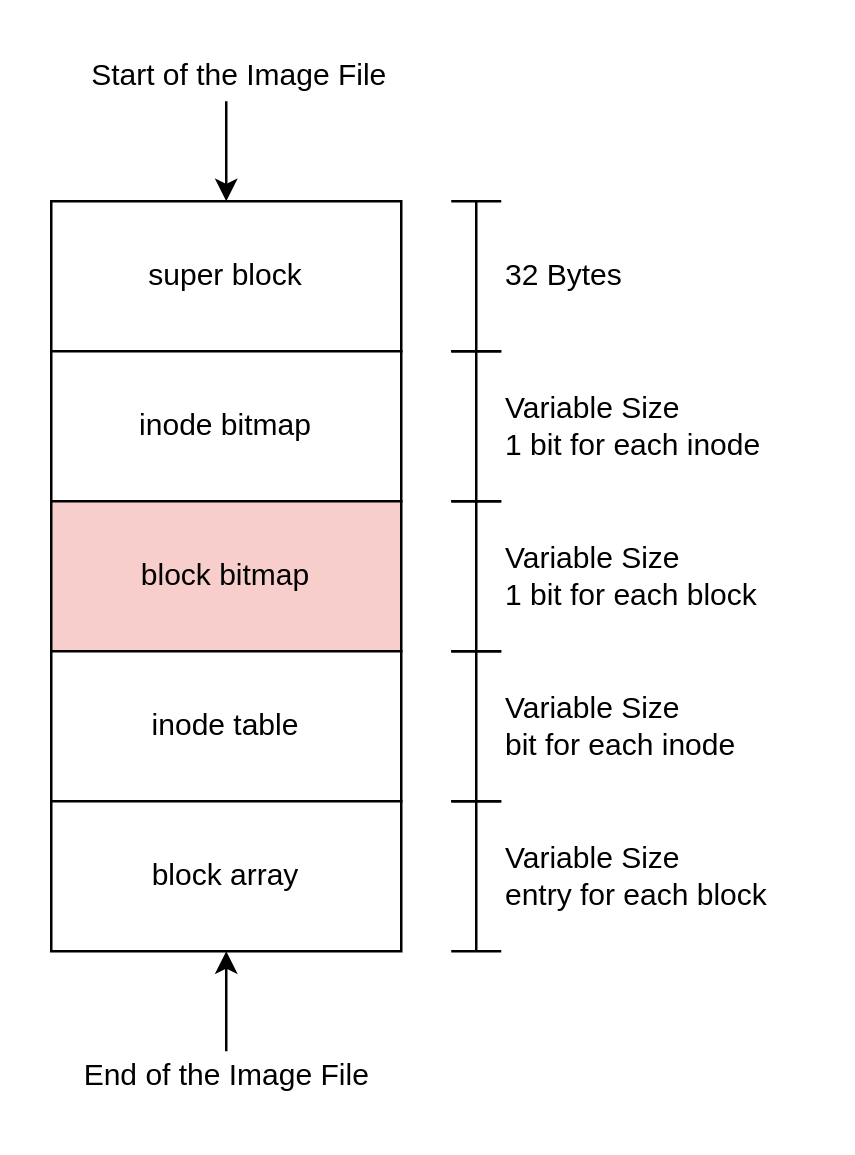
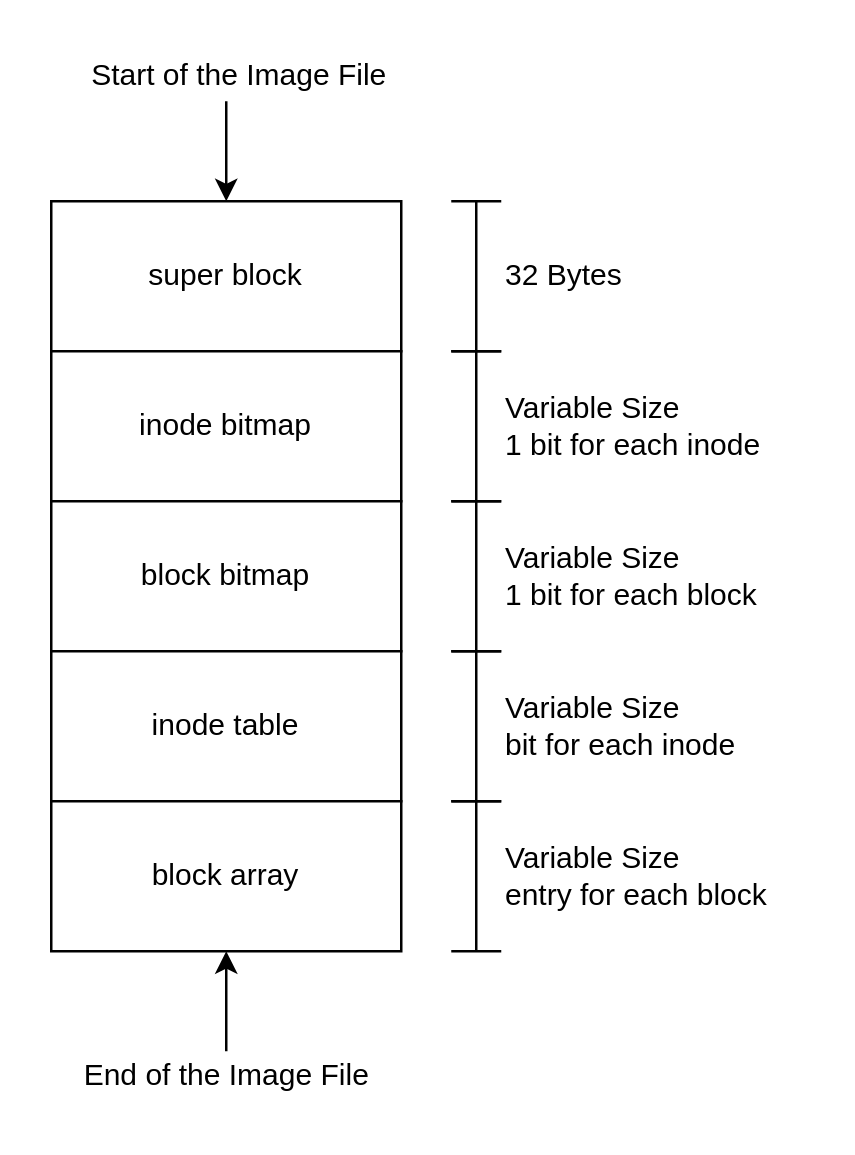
(226, 576) -> (226, 576)
